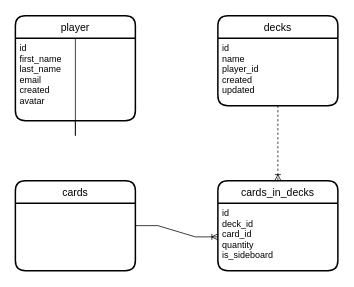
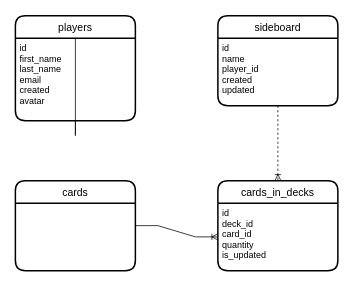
(75, 27) -> (75, 27)
(278, 27) -> (278, 27)
(226, 213) -> (226, 213)
